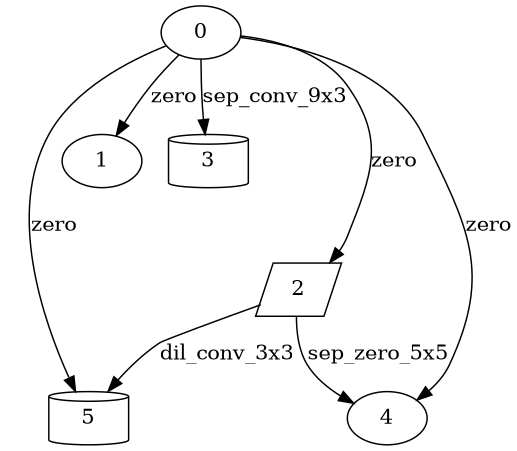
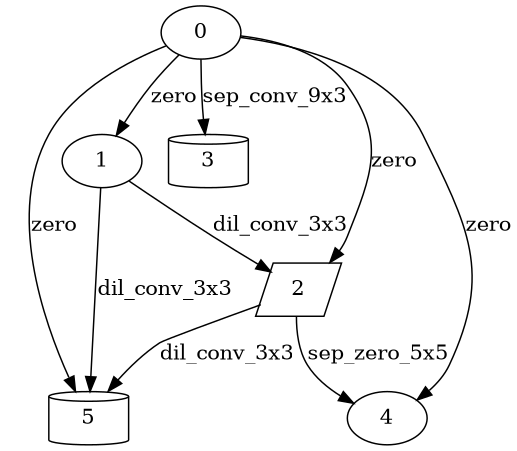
none -> (193, 224)
none -> (96, 282)
